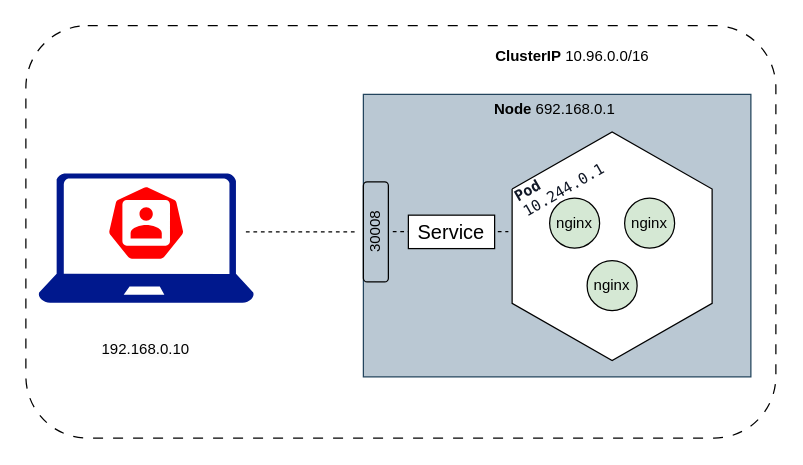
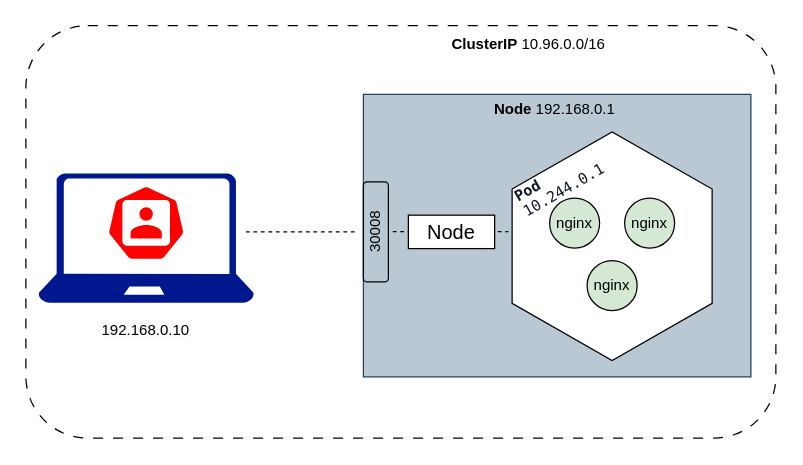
(574, 57) -> (531, 44)
(557, 109) -> (557, 109)
(451, 232) -> (451, 232)
(146, 349) -> (146, 330)
